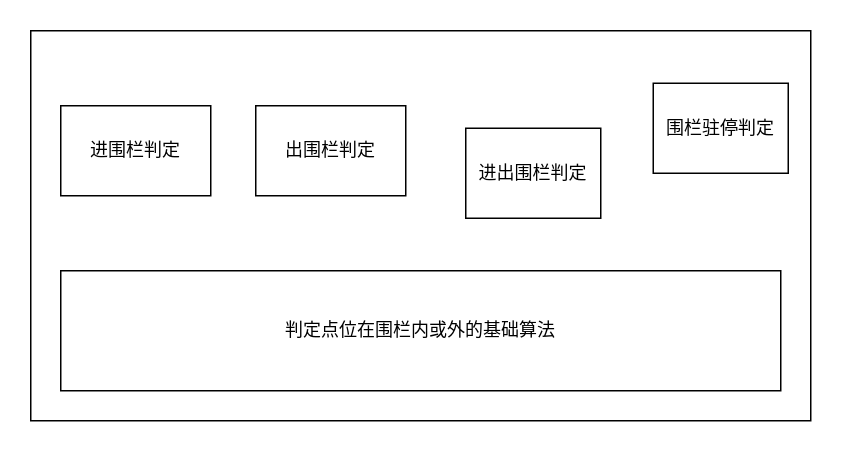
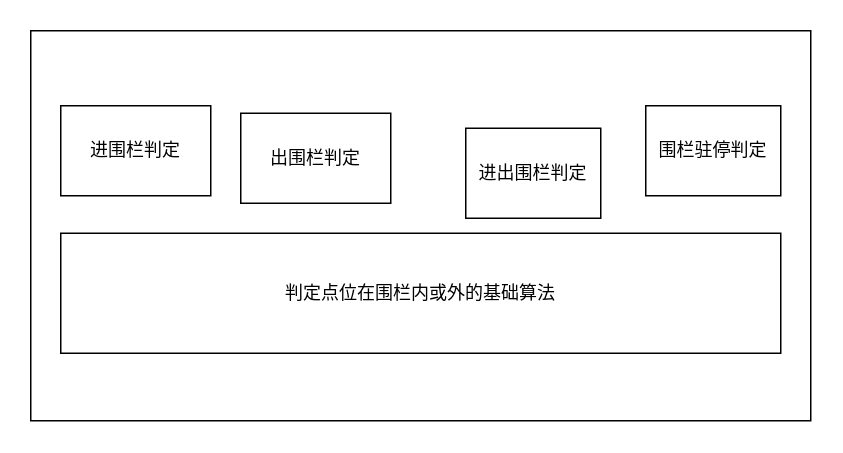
(721, 128) -> (713, 151)
(331, 151) -> (316, 158)
(421, 331) -> (421, 293)
